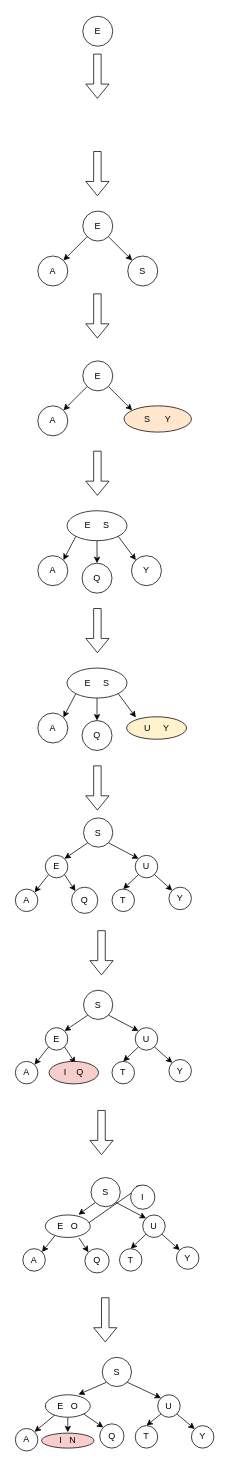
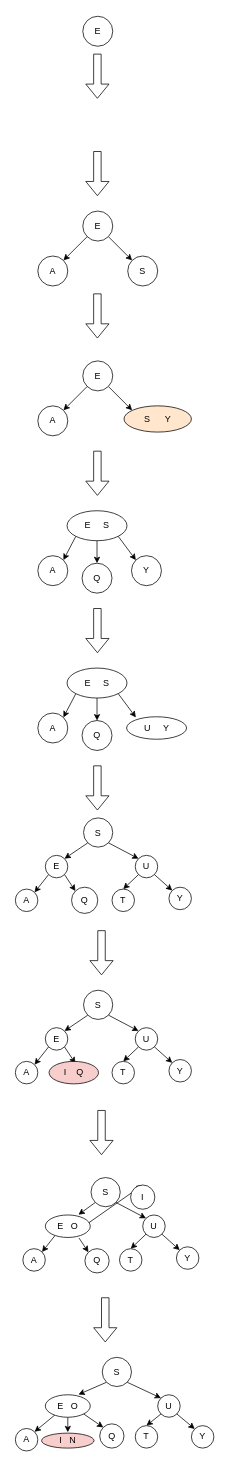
(157, 728) -> (157, 728)
